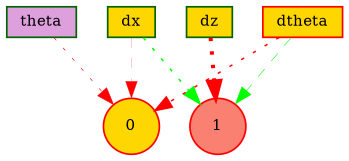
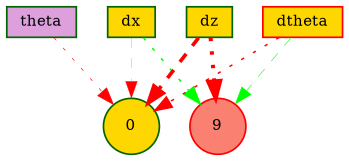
none -> (180, 62)
(131, 126) -> (131, 126)
(218, 126) -> (218, 126)
